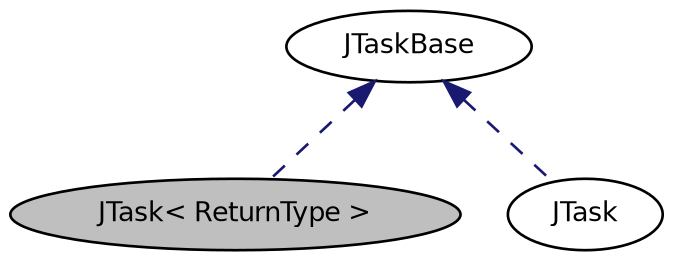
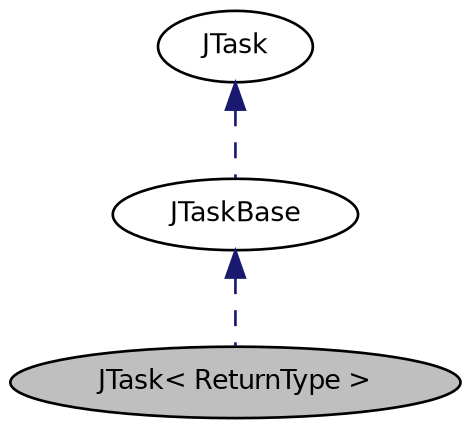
(508, 140) -> (235, 144)
